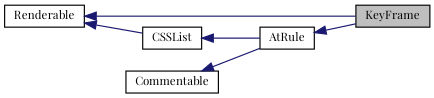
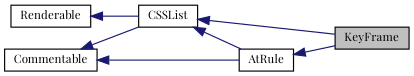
(226, 16) -> (272, 27)
none -> (115, 36)
